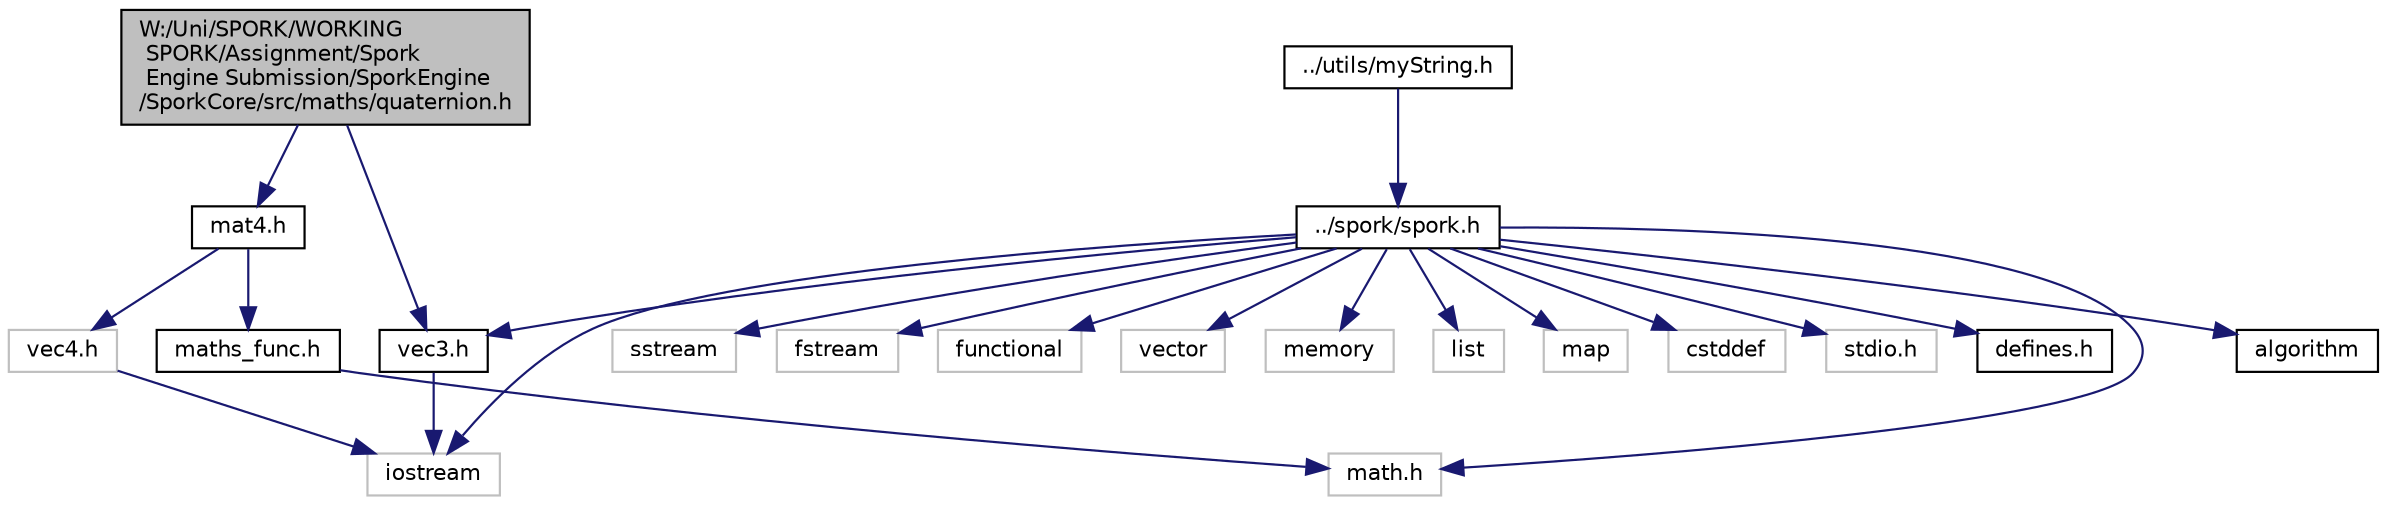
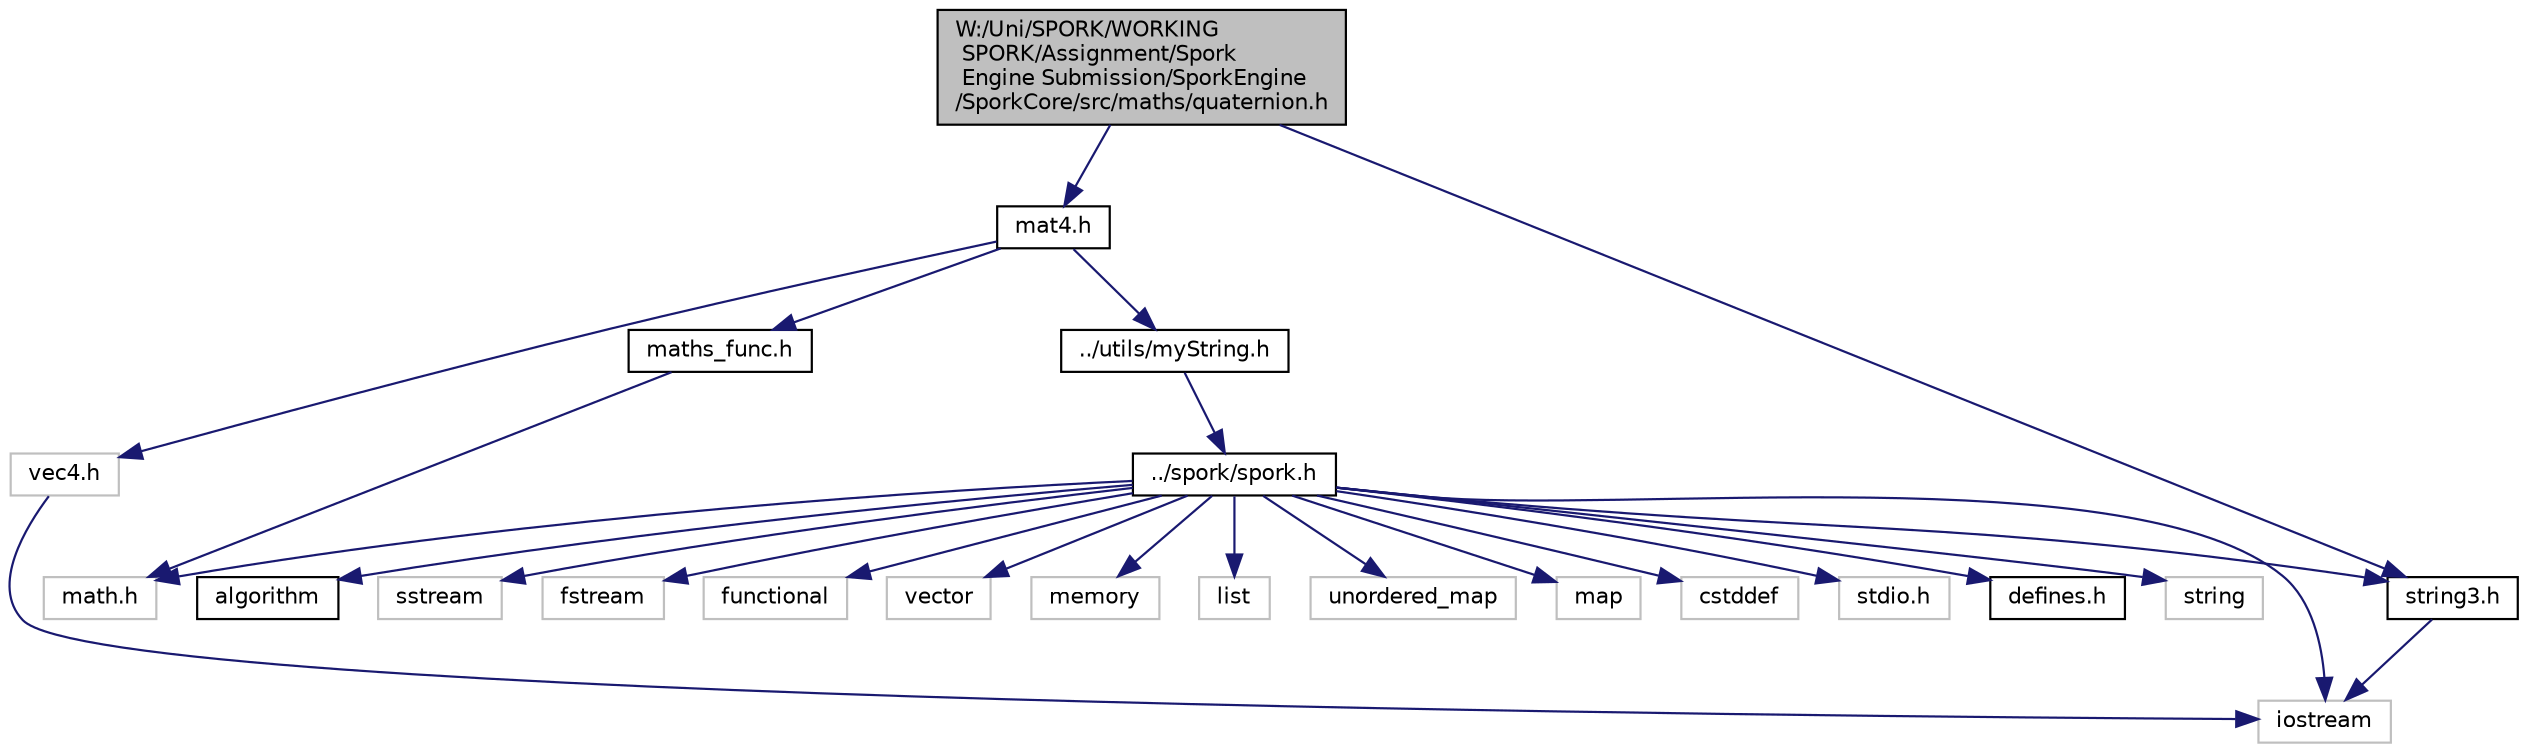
none -> (1106, 282)
(434, 351) -> (2453, 598)
none -> (1413, 598)
none -> (2214, 598)
